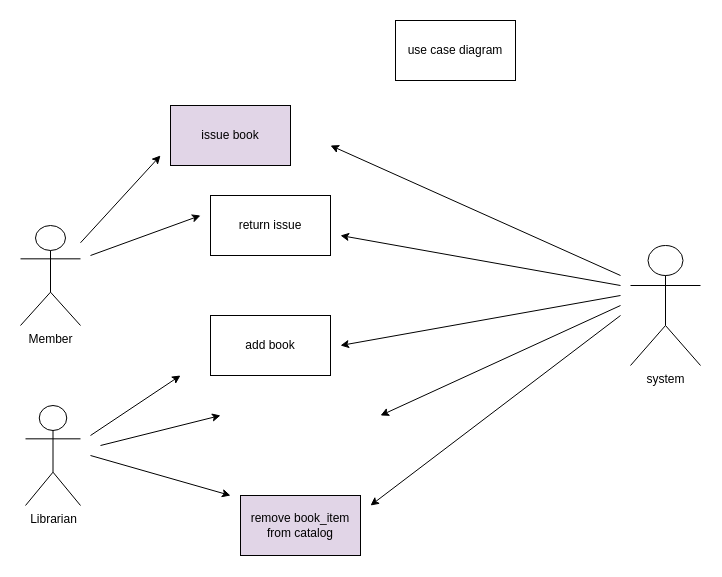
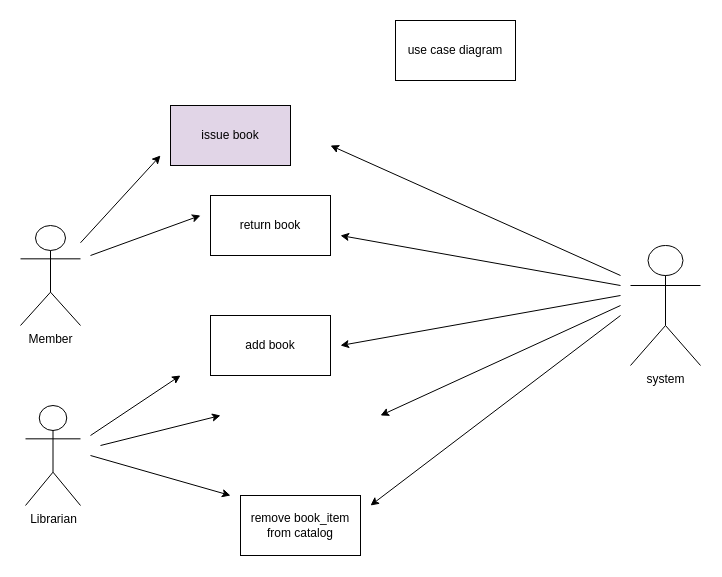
(271, 226) -> (271, 226)
(301, 526) -> (301, 526)
